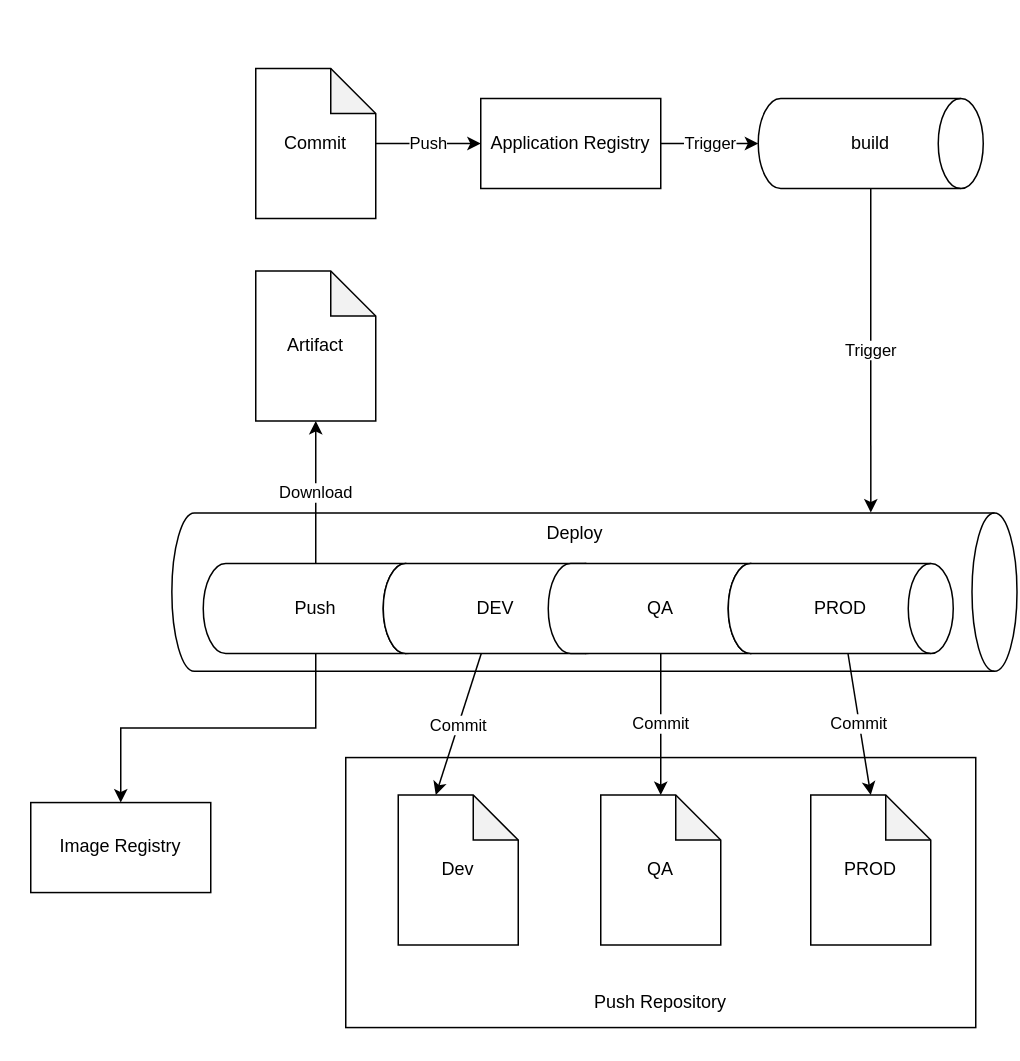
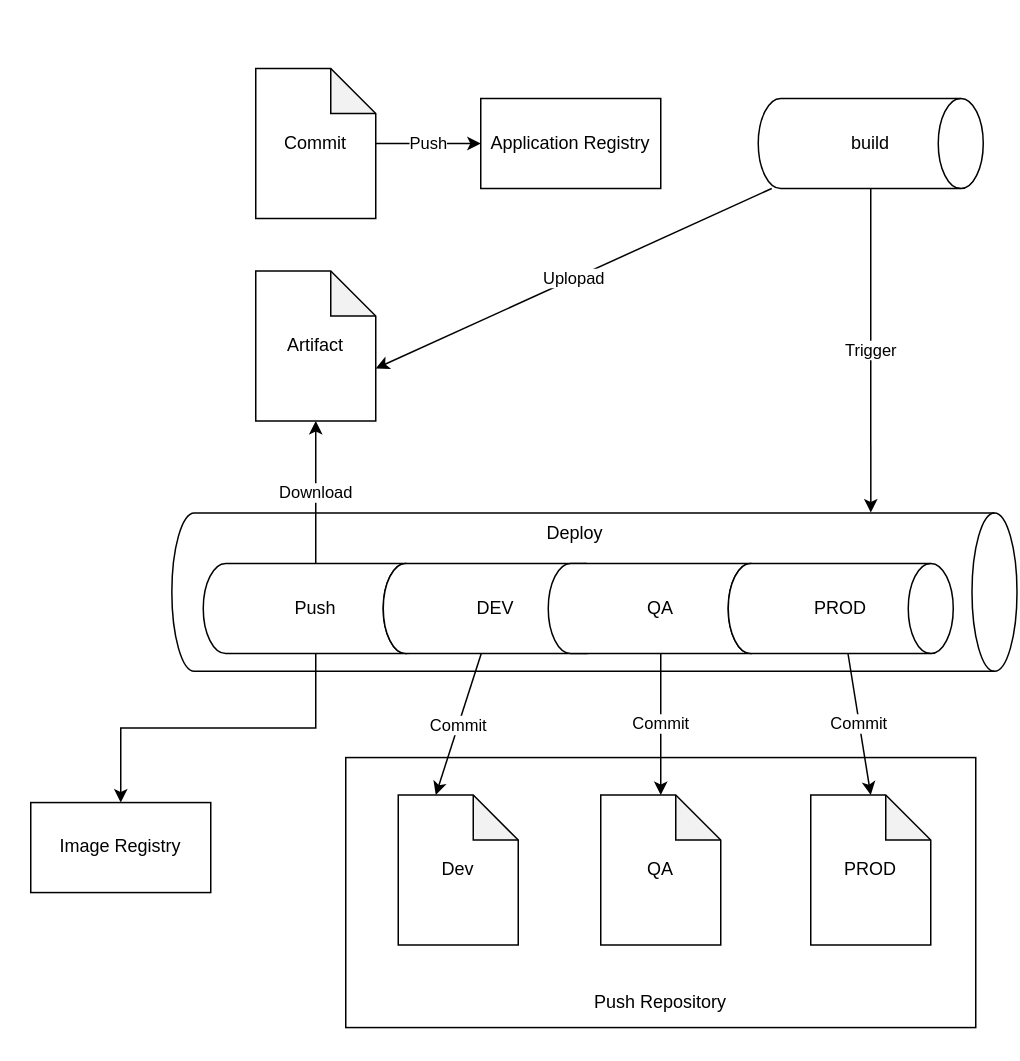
(704, 143) -> none
none -> (485, 319)
